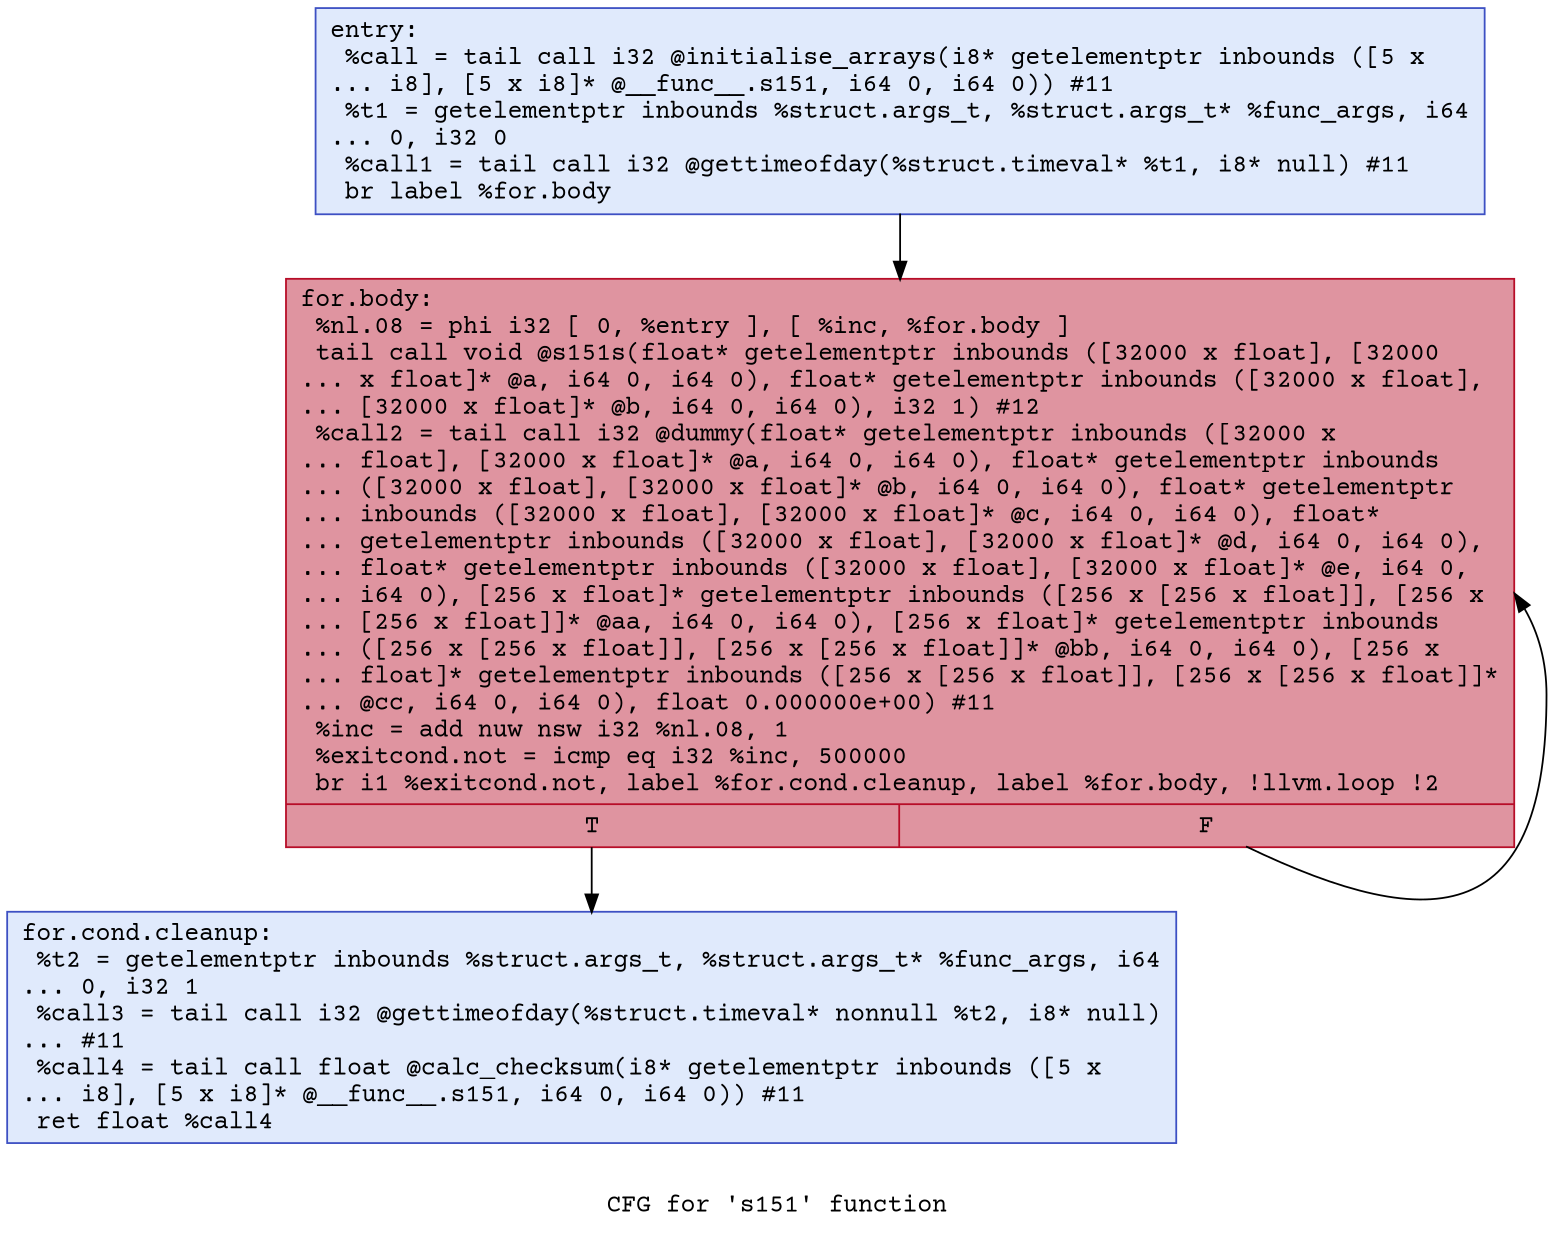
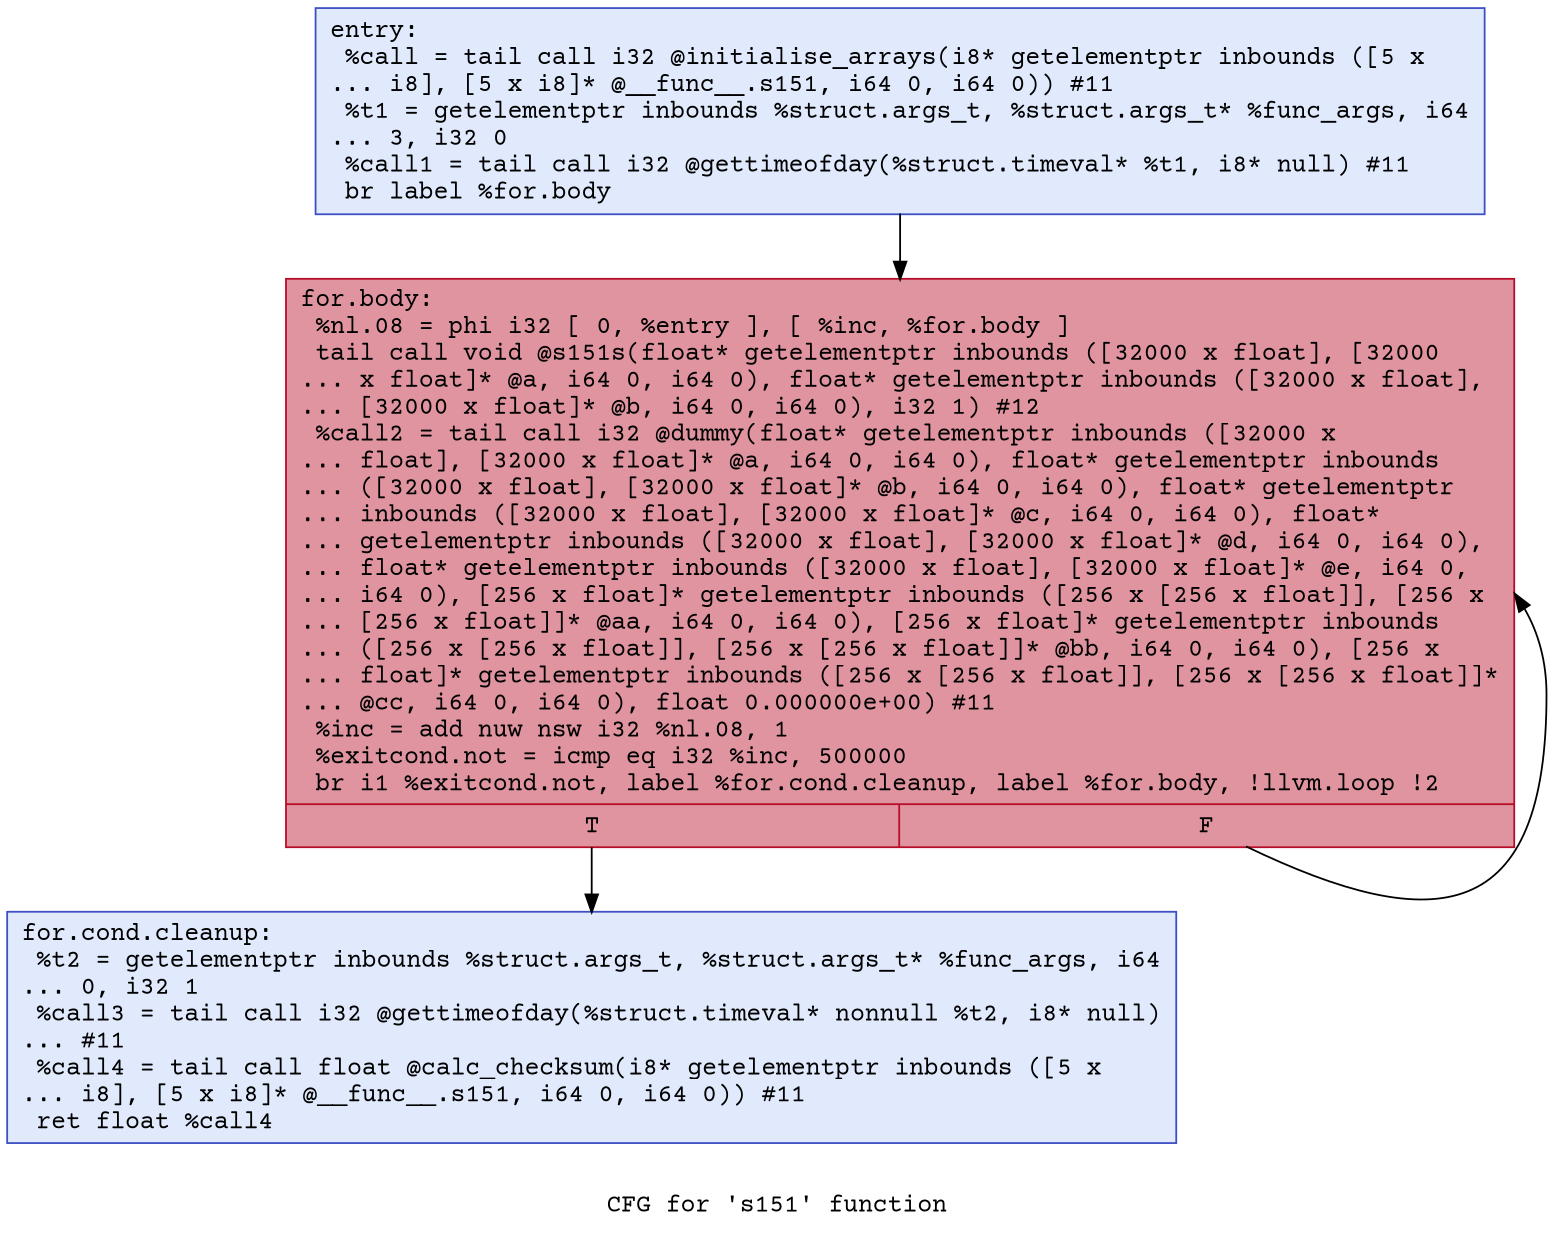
(420, 137) -> (420, 137)
